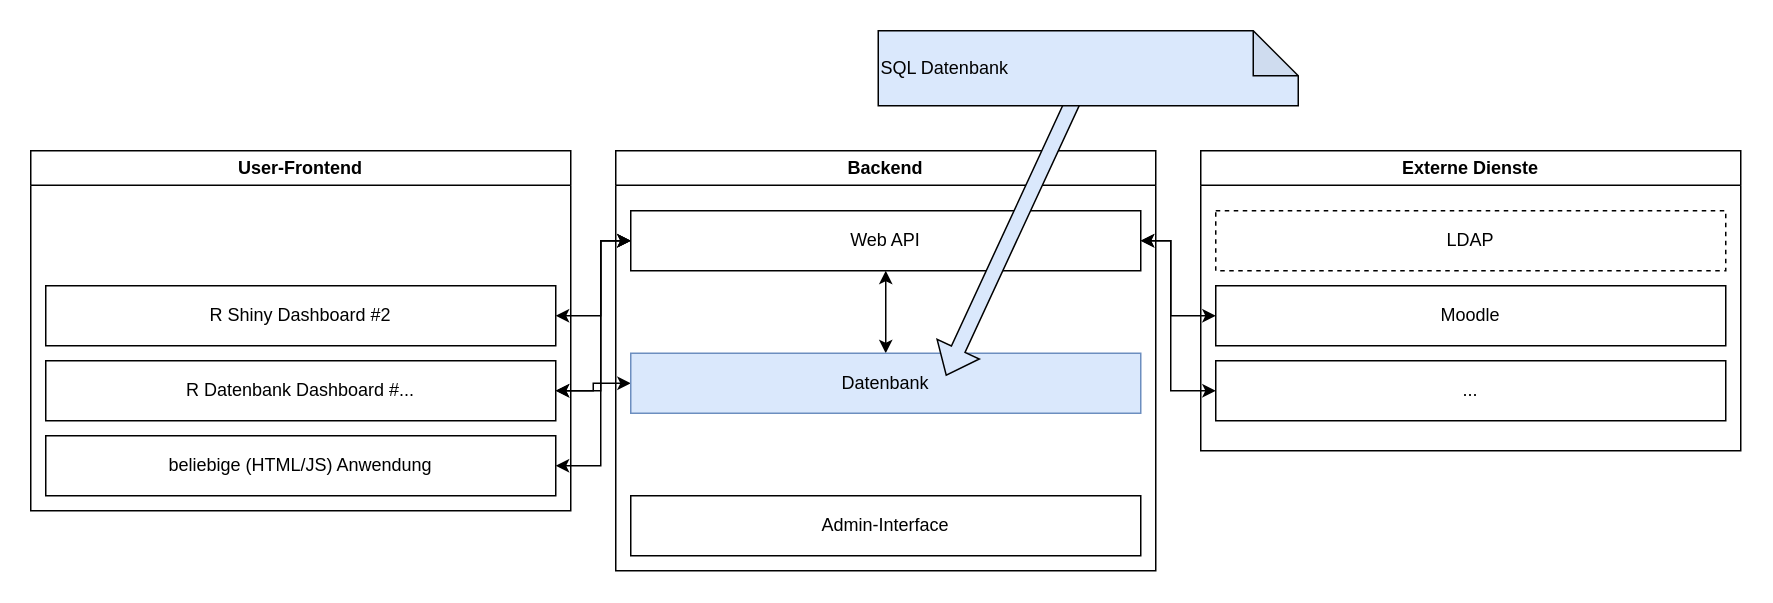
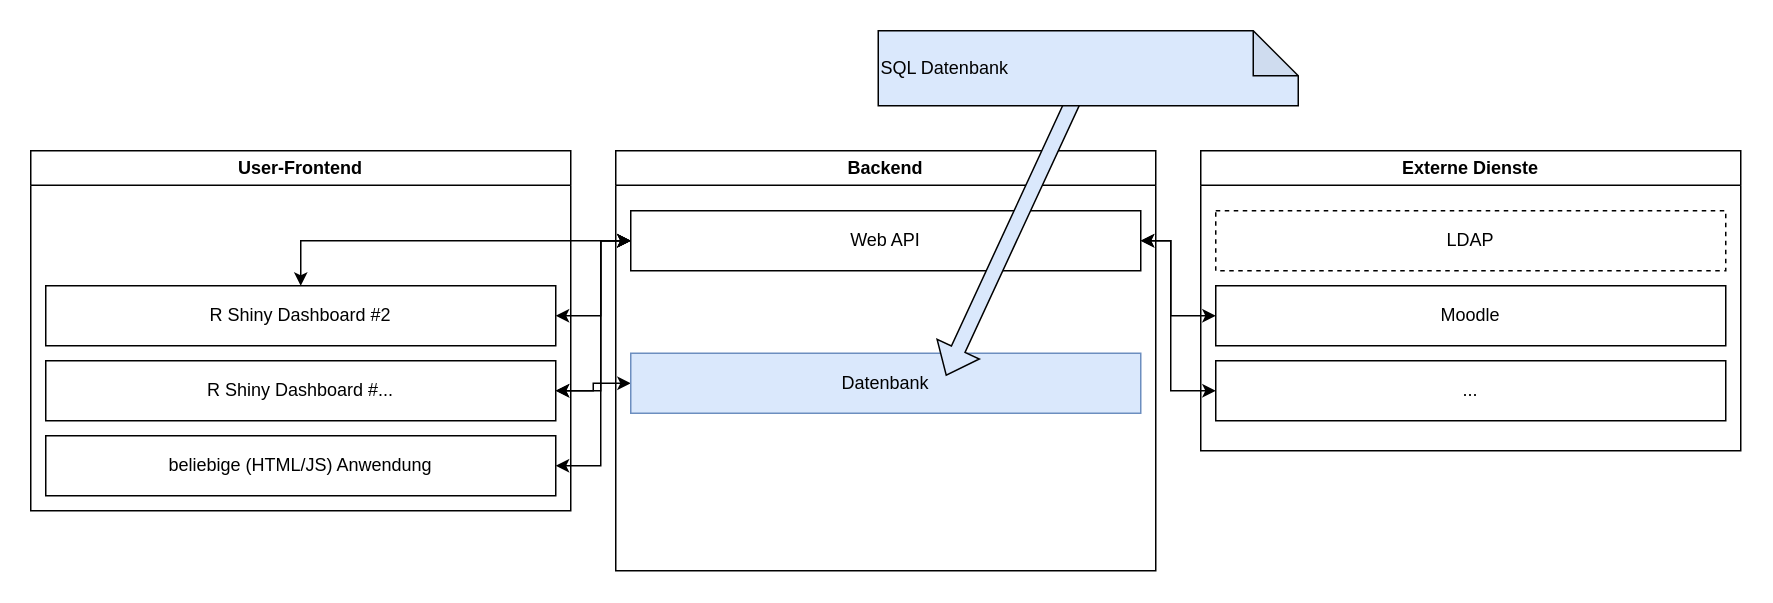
(886, 311) -> (432, 241)
(301, 391) -> (301, 391)
(886, 526) -> none
